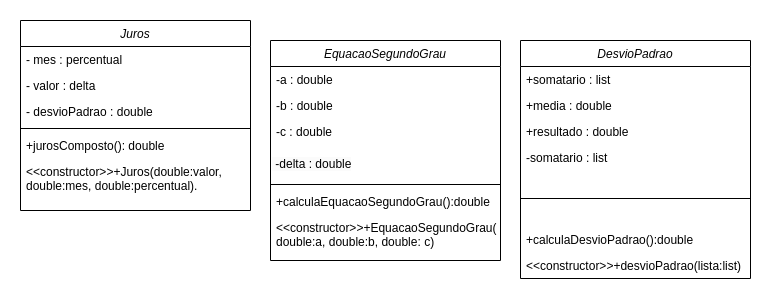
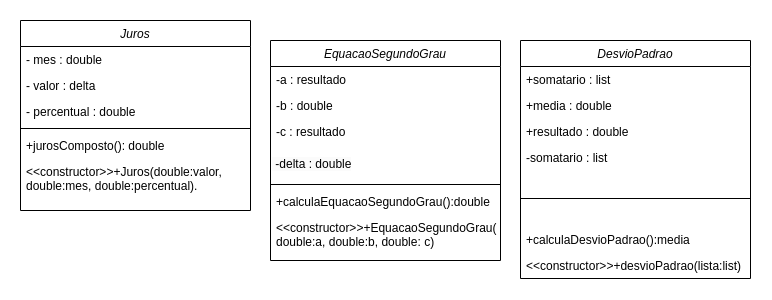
(79, 60) -> (65, 60)
(307, 80) -> (317, 80)
(94, 112) -> (87, 112)
(307, 132) -> (317, 132)
(616, 240) -> (612, 240)
